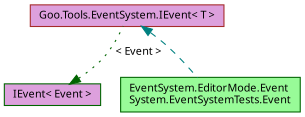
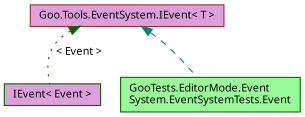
(105, 56) -> (50, 54)
(210, 95) -> (210, 95)
